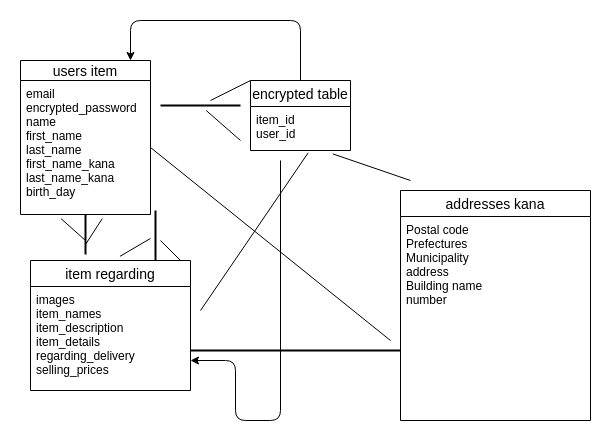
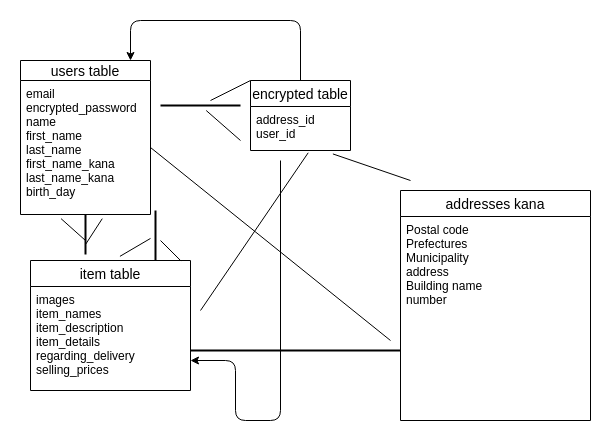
(85, 71) -> (85, 71)
(276, 120) -> (288, 120)
(110, 274) -> (110, 274)
